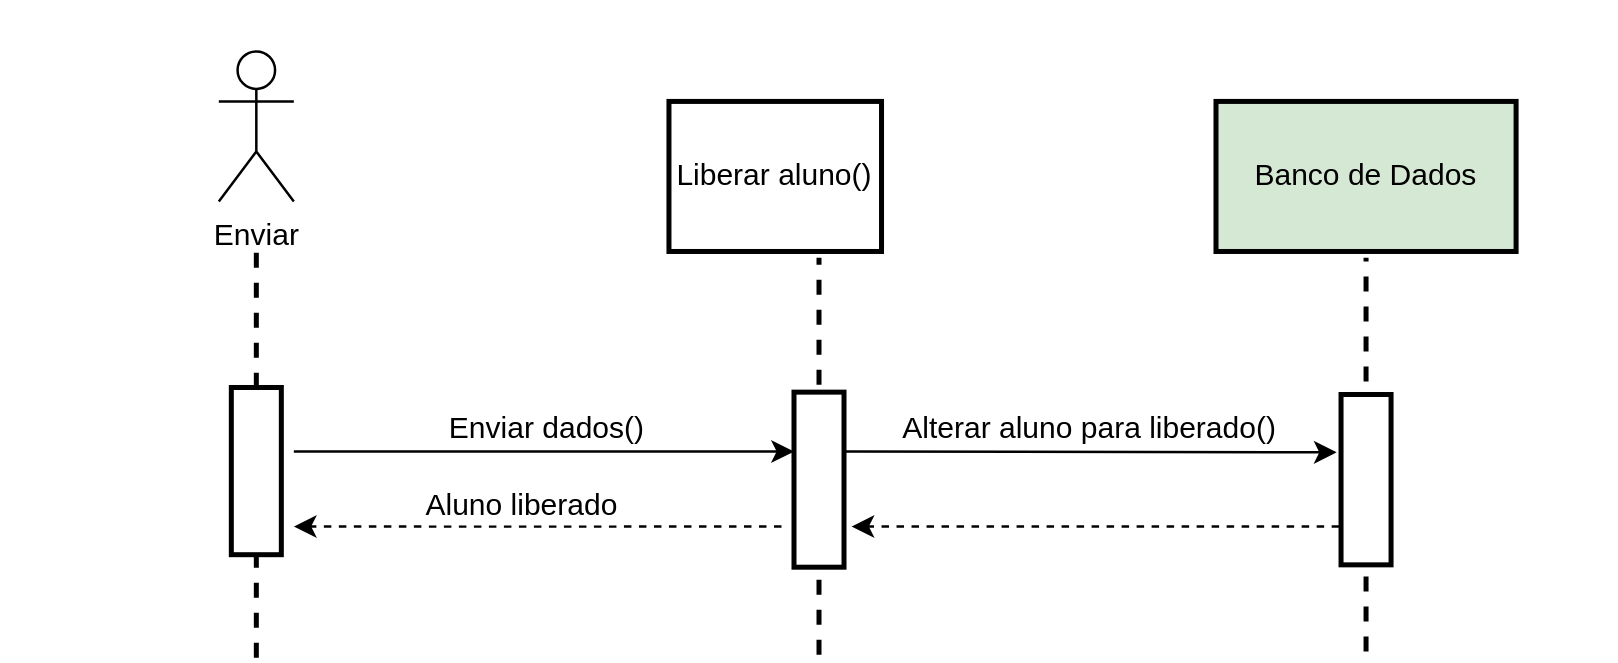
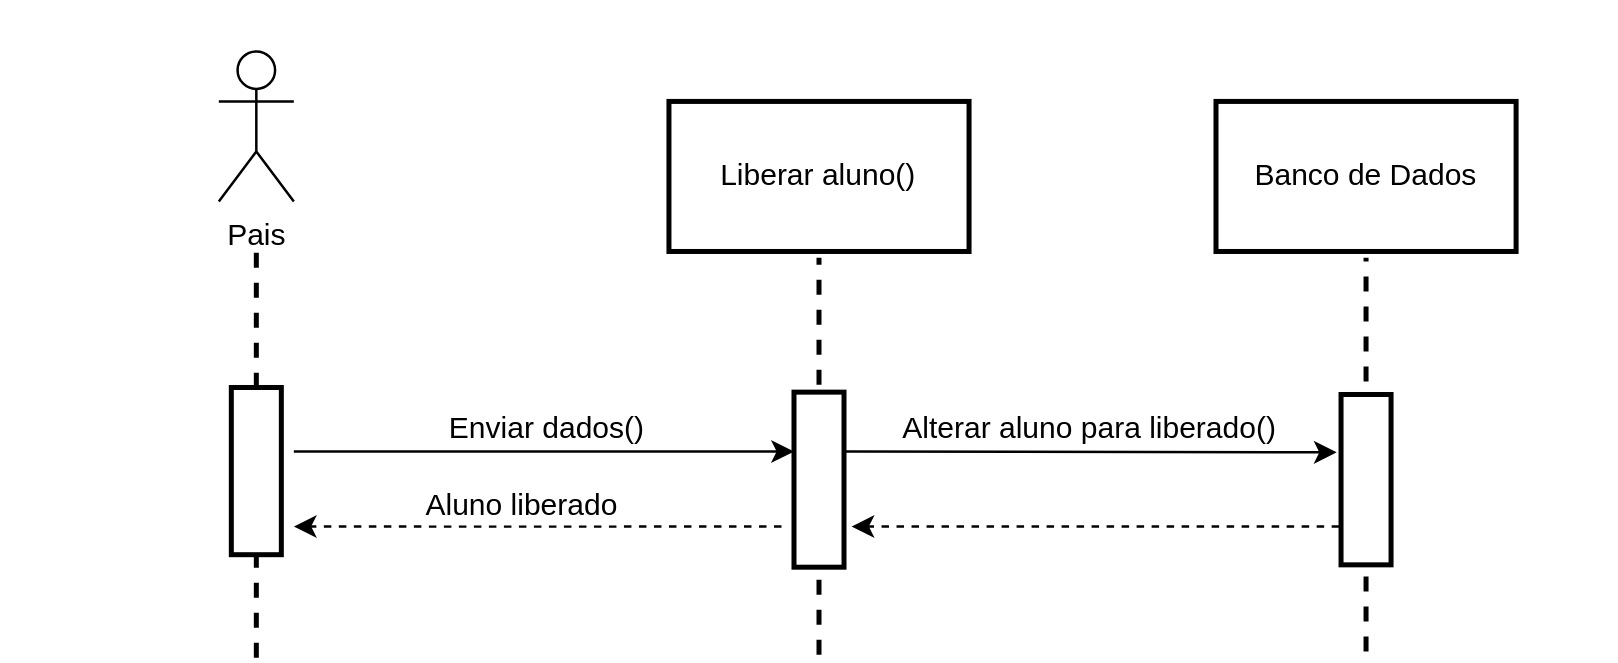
(775, 176) -> (819, 176)
(1366, 176) -> (1366, 176)
(258, 237) -> (258, 237)
